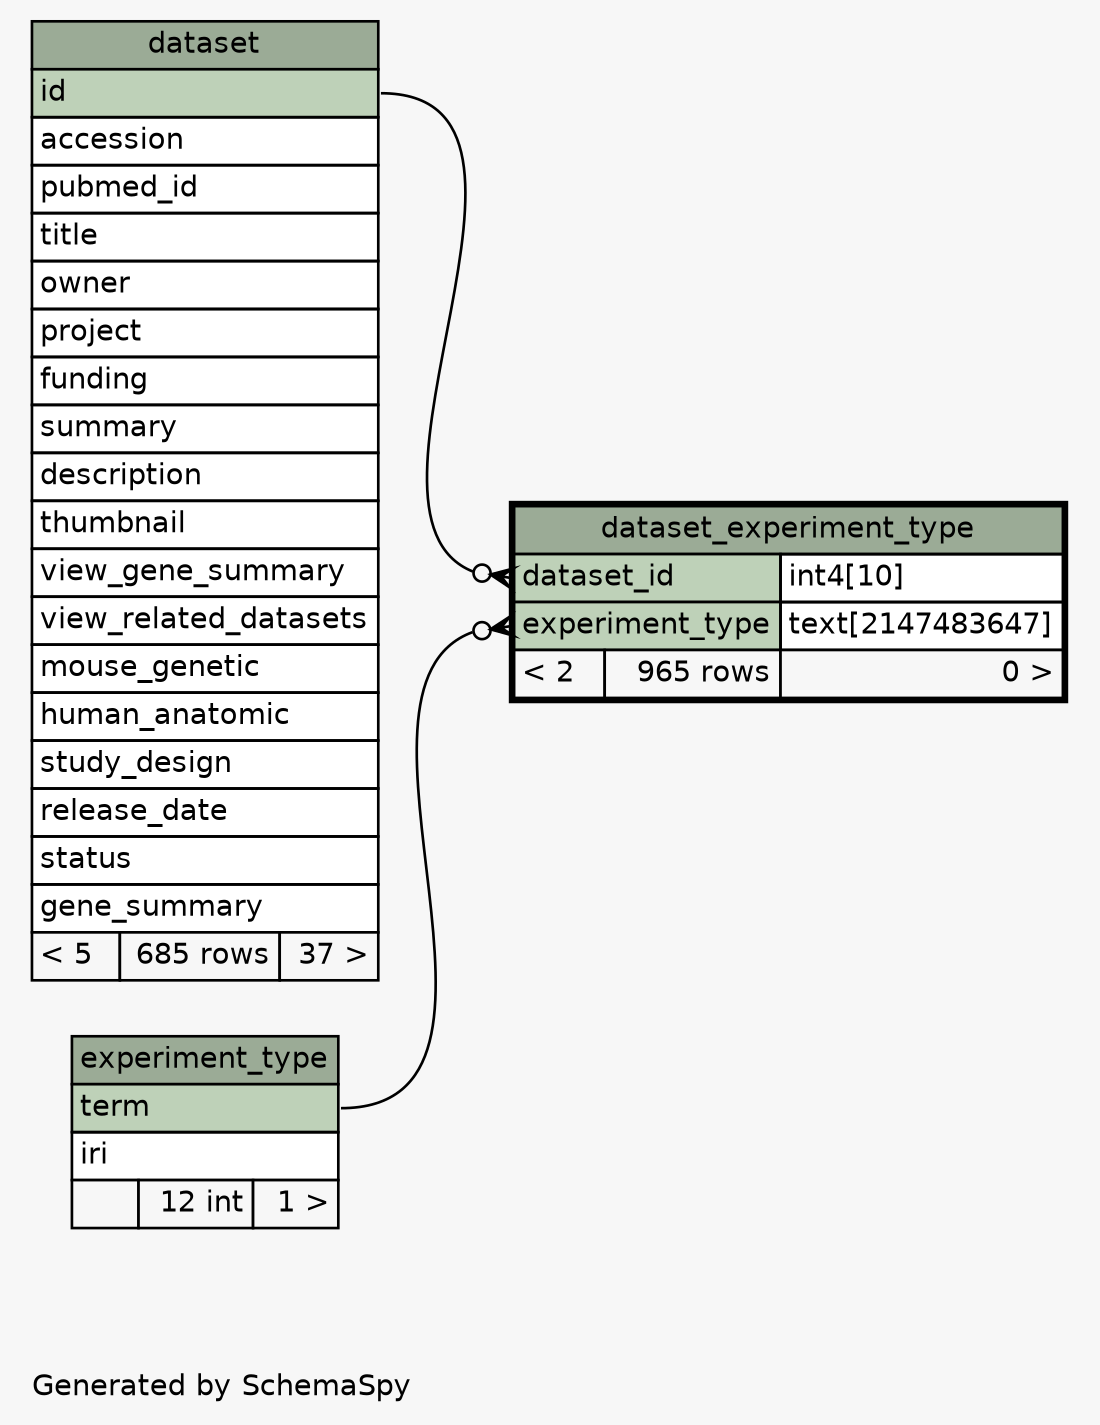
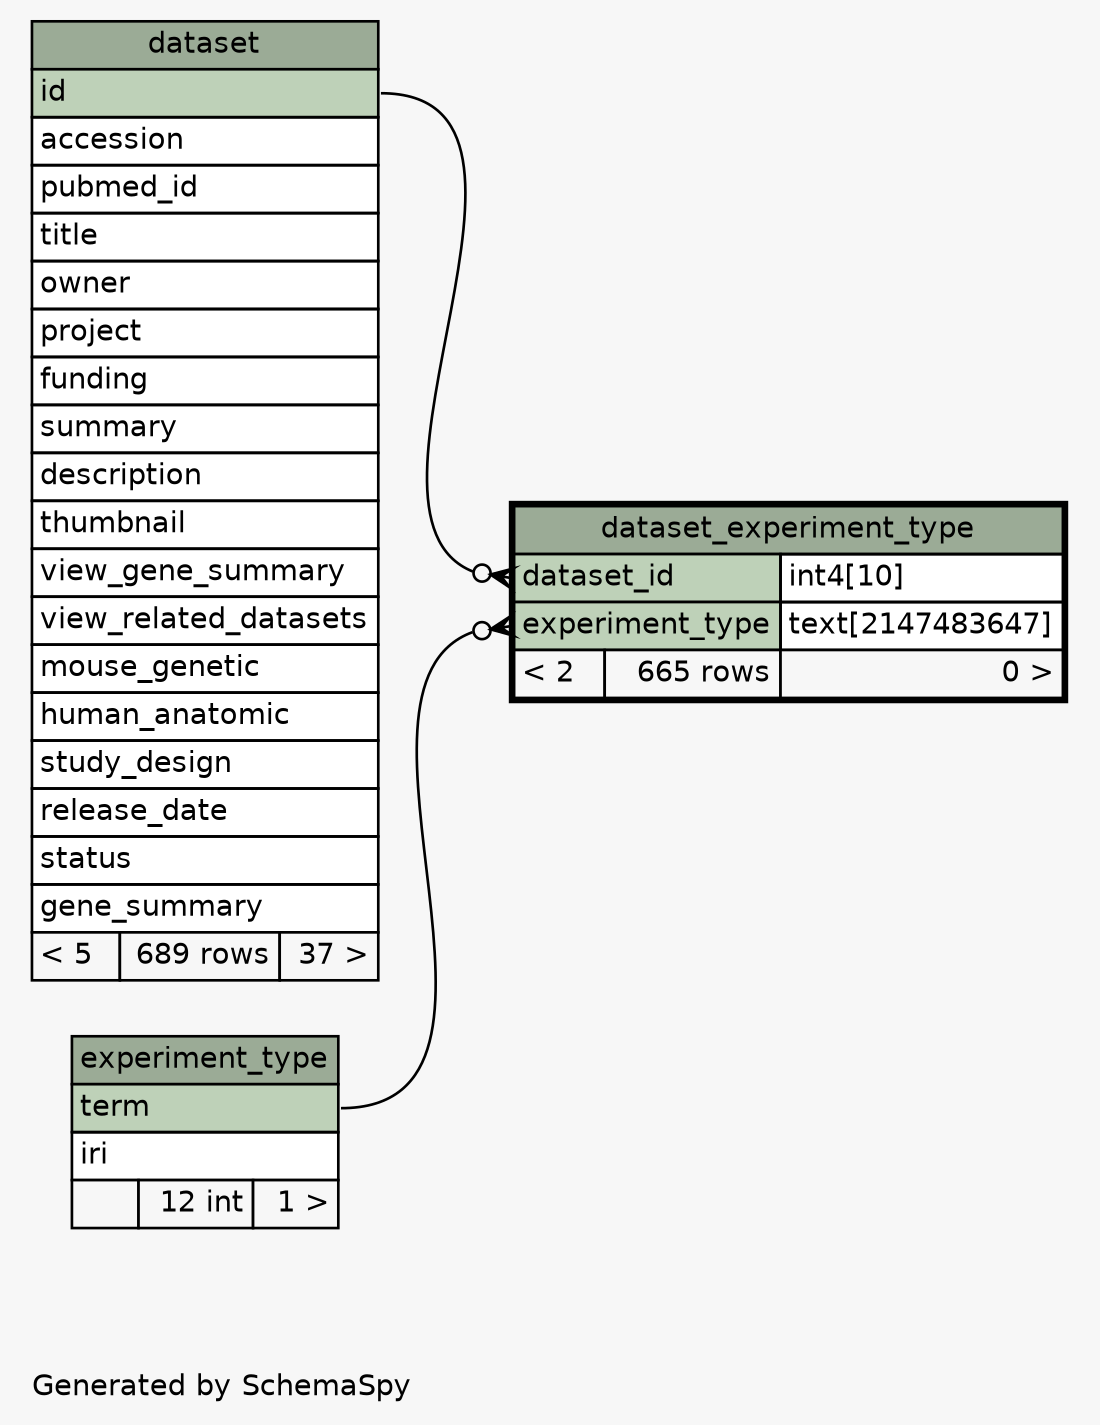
(705, 673) -> (705, 673)
(204, 955) -> (204, 955)
